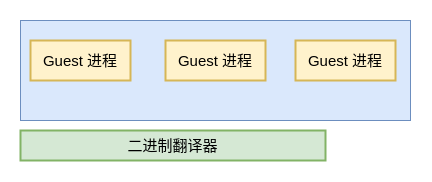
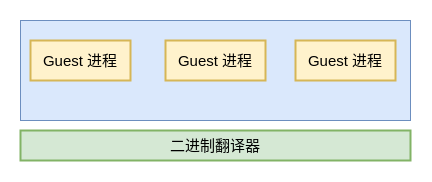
(173, 146) -> (216, 146)
